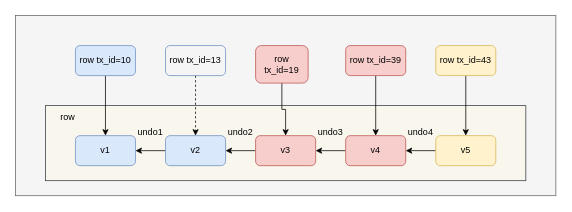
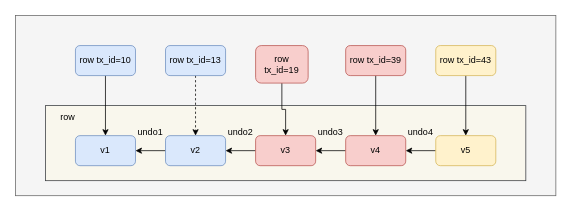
(195, 60) -> (195, 60)
